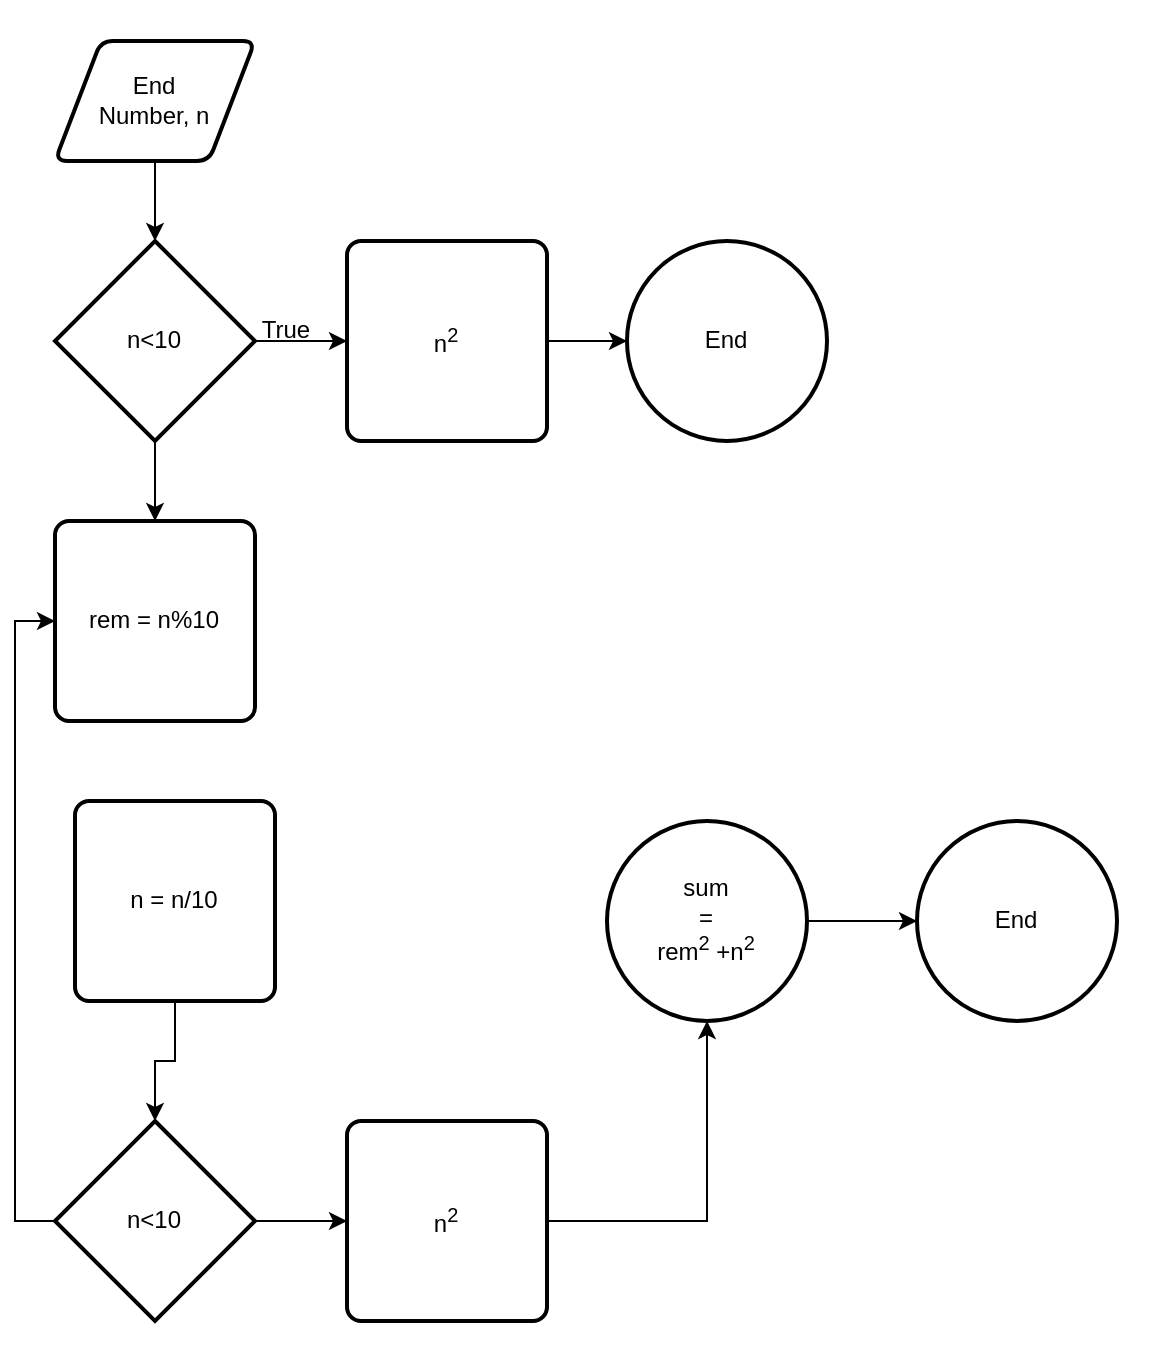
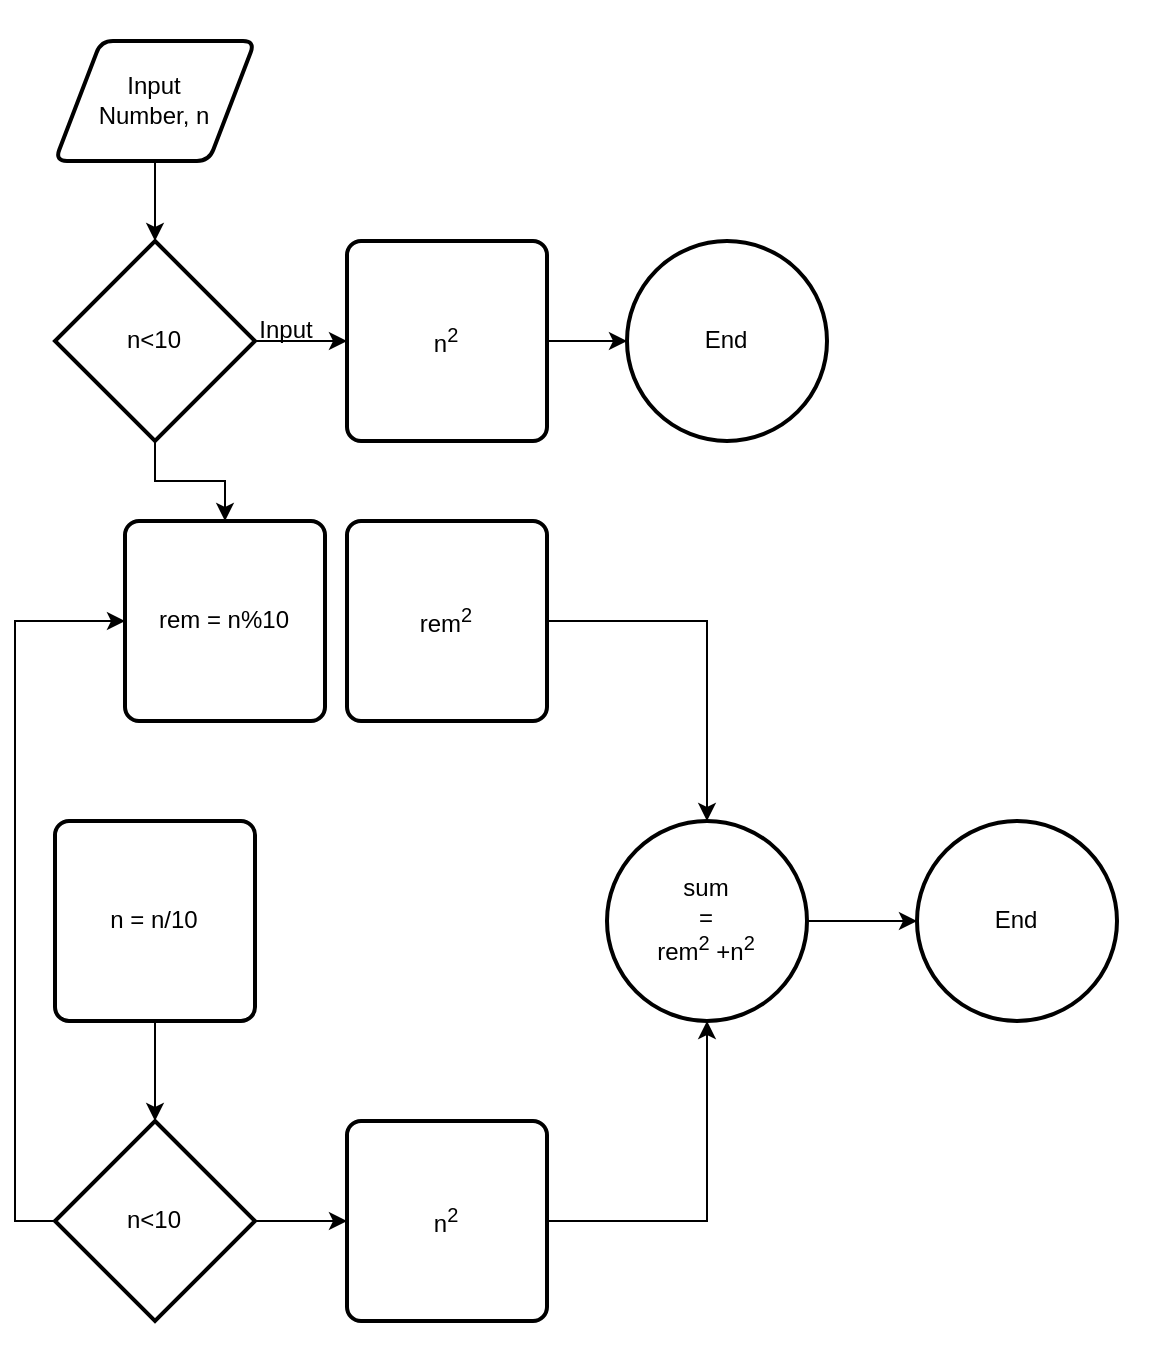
(155, 101) -> (155, 101)
(287, 331) -> (287, 331)
(155, 621) -> (225, 621)
none -> (447, 621)
none -> (707, 634)
(175, 901) -> (155, 921)
